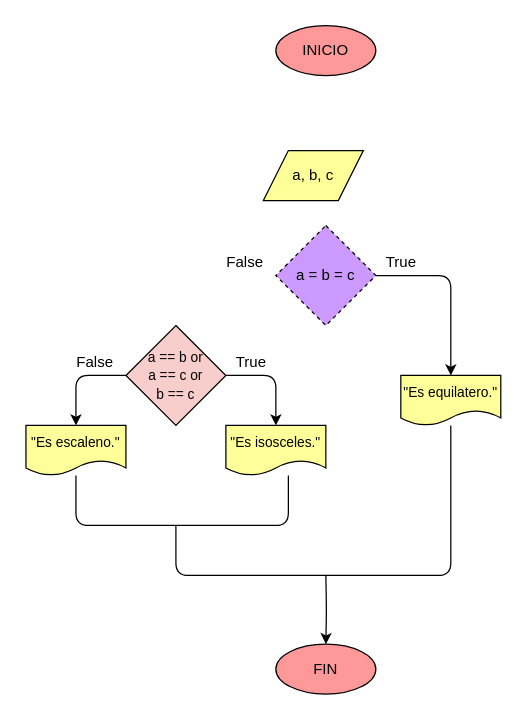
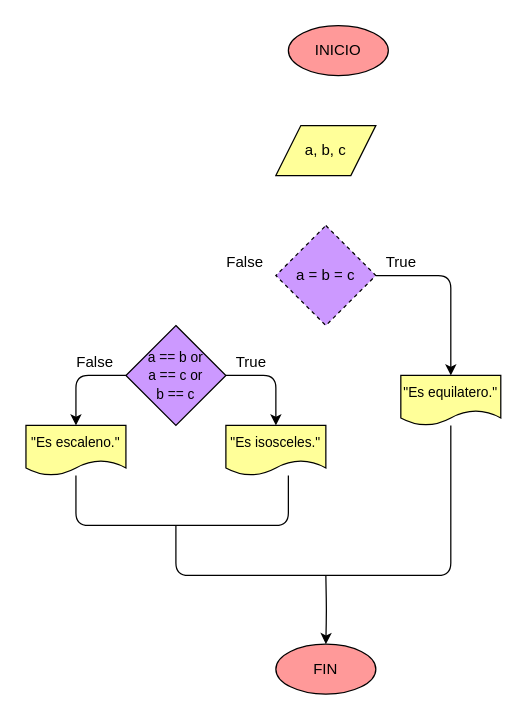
(326, 51) -> (338, 51)
(313, 176) -> (326, 151)
(176, 376) -> (176, 376)
